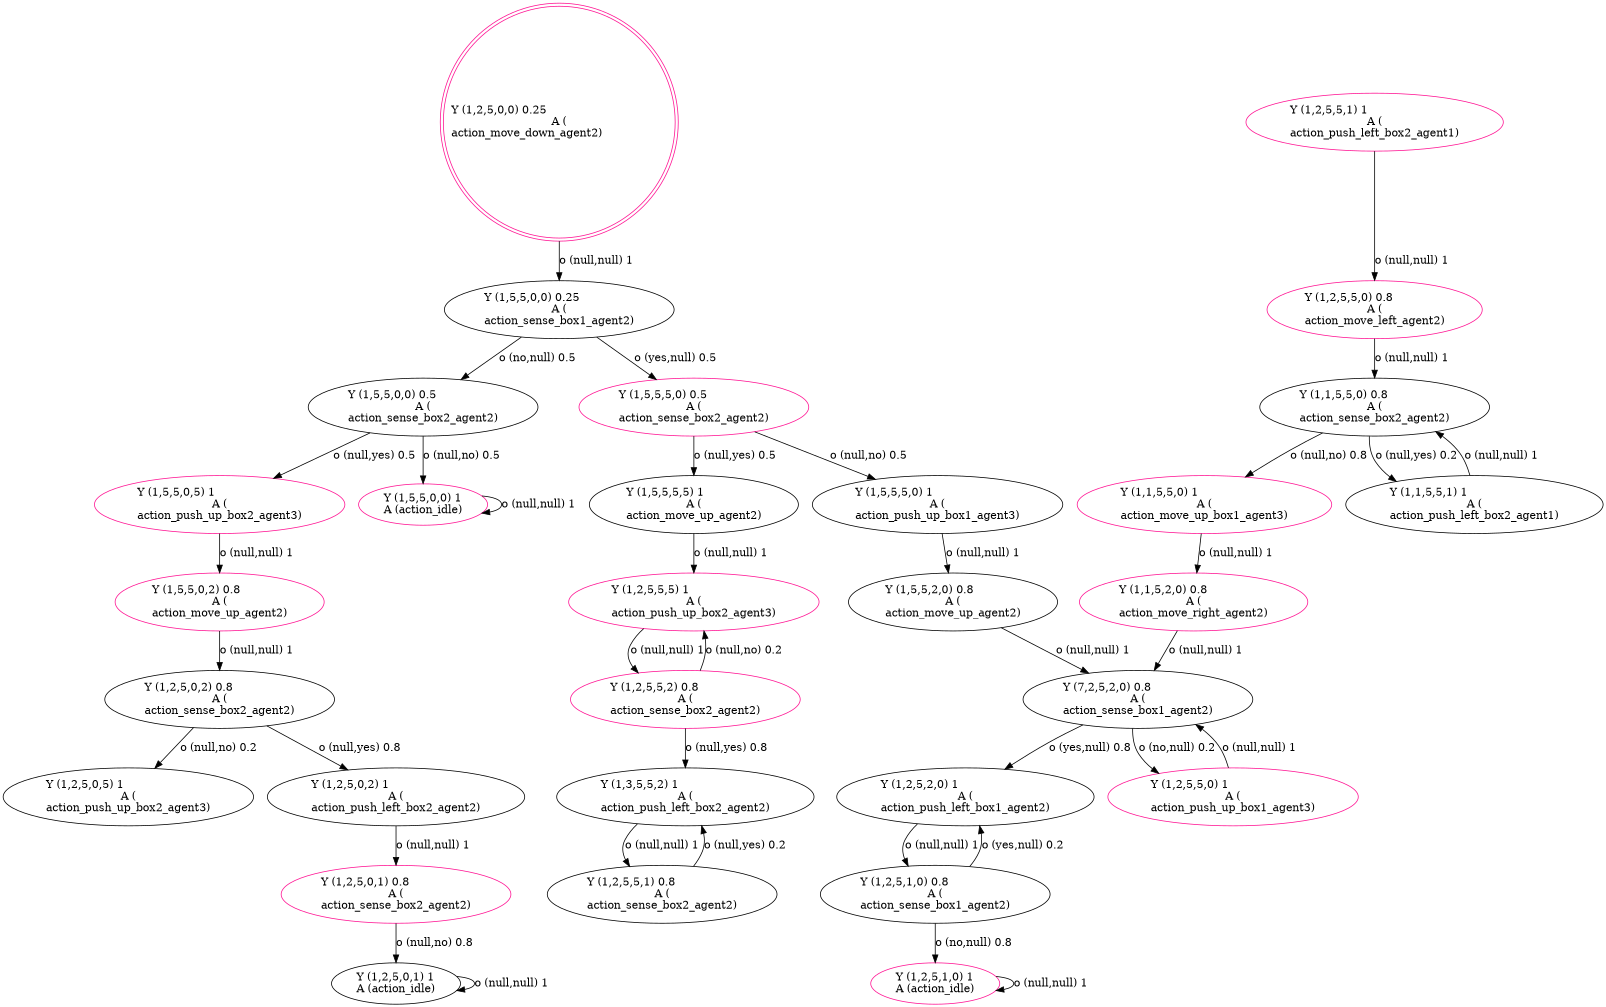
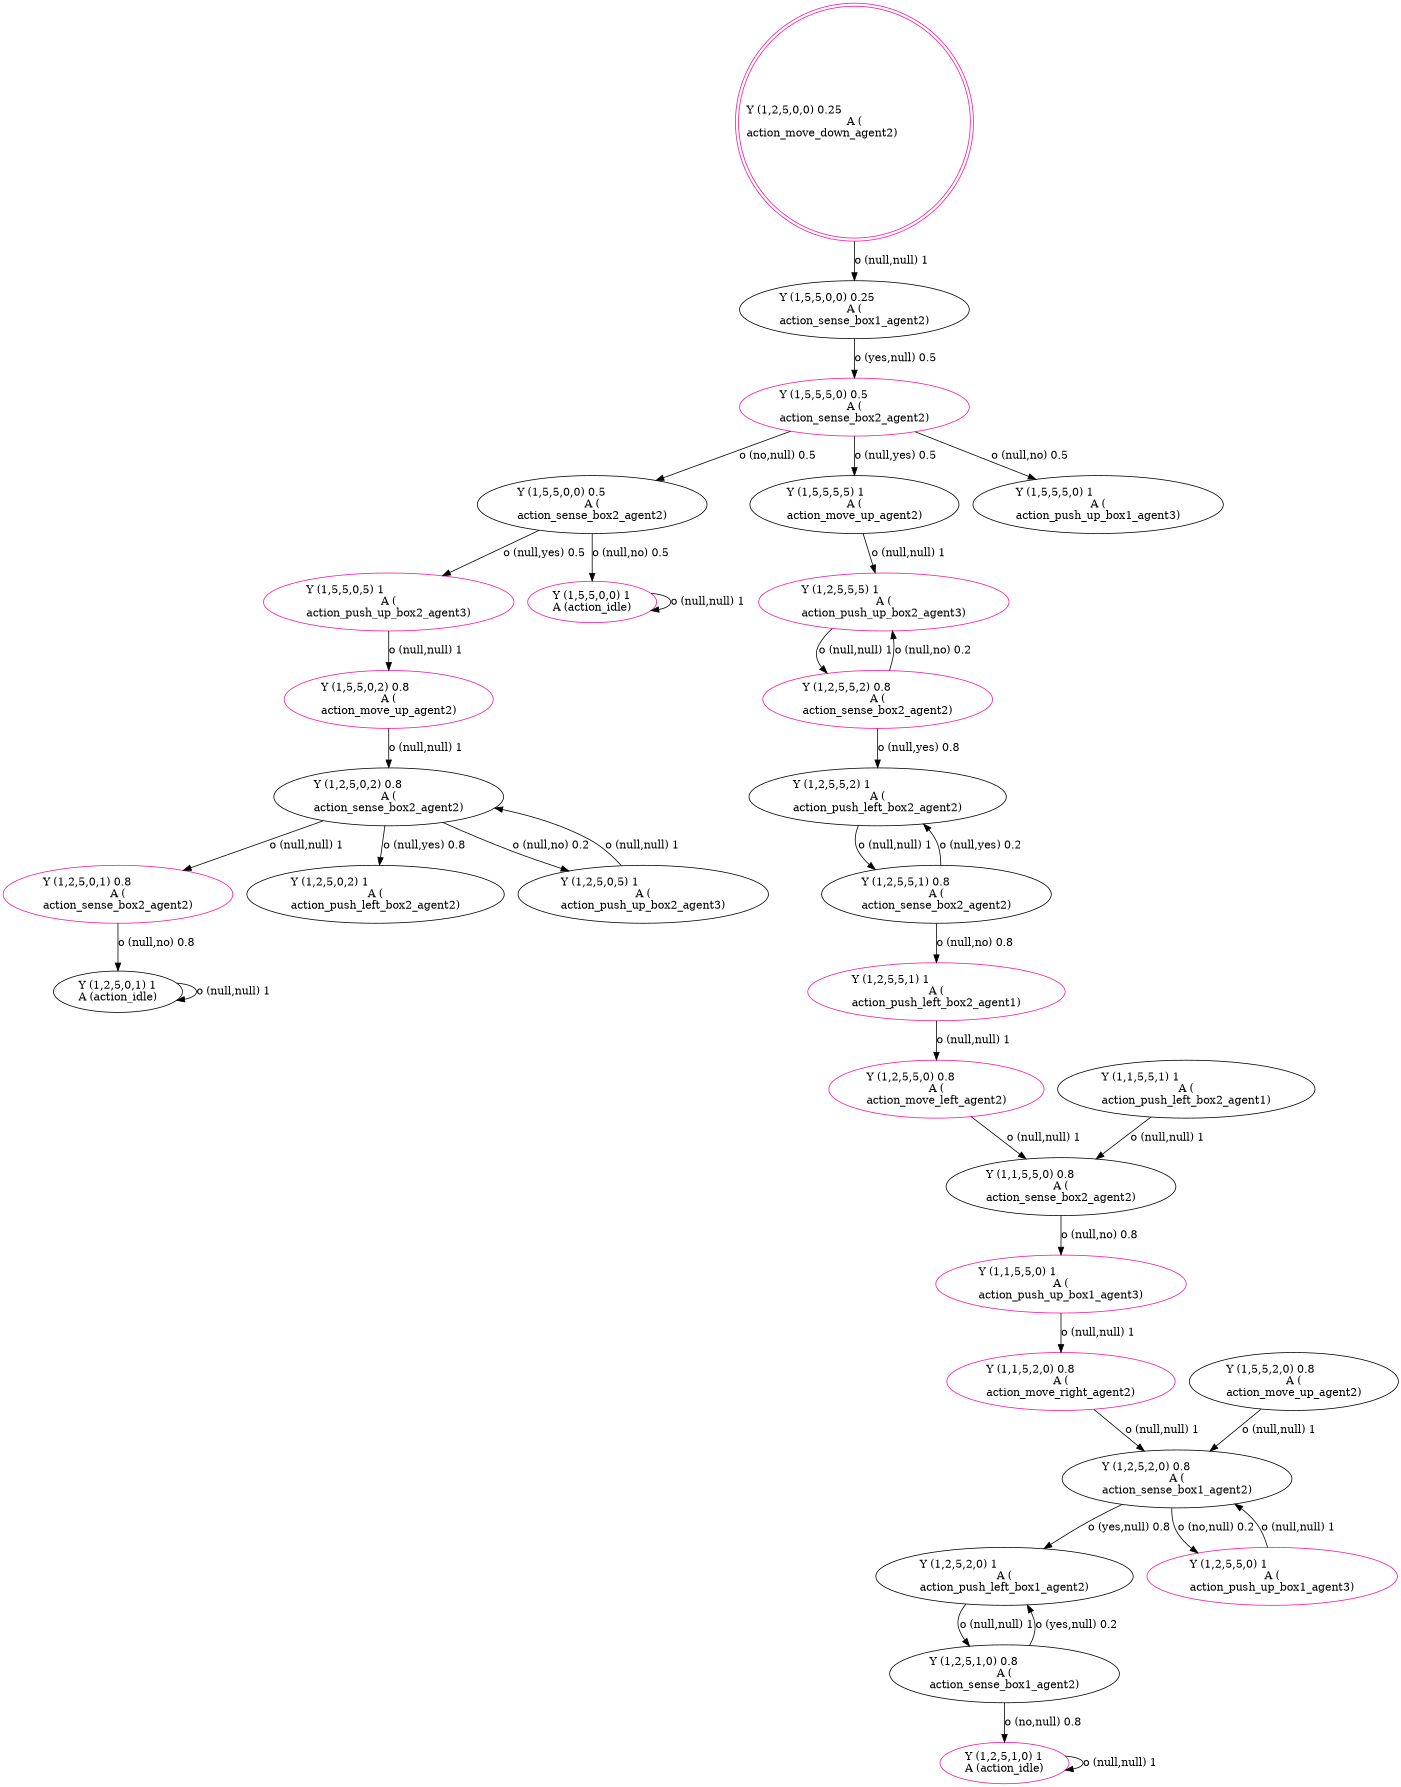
(494, 356) -> (727, 455)
(1374, 459) -> none
(1204, 505) -> (1061, 1284)
(945, 549) -> none
(1138, 699) -> (1177, 1479)
(685, 797) -> (878, 797)
none -> (567, 829)
(396, 842) -> (257, 844)
none -> (936, 939)
